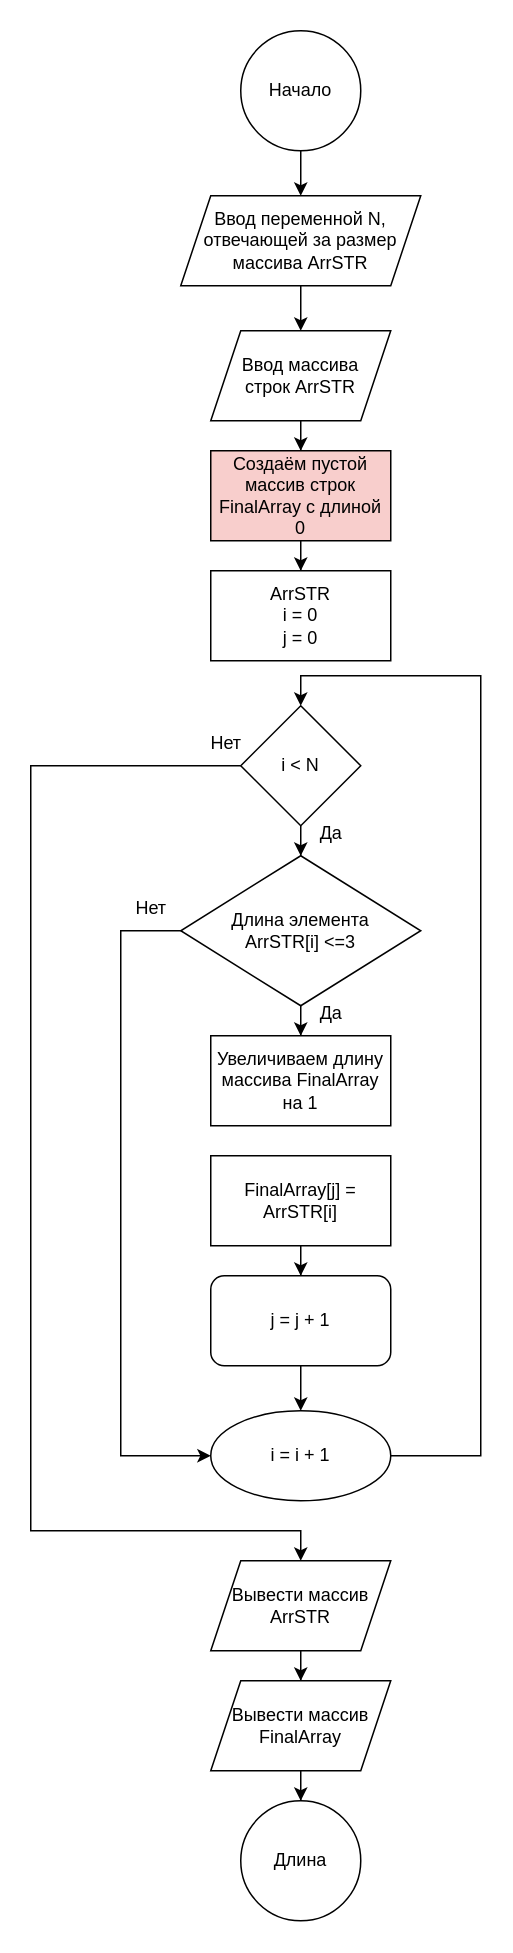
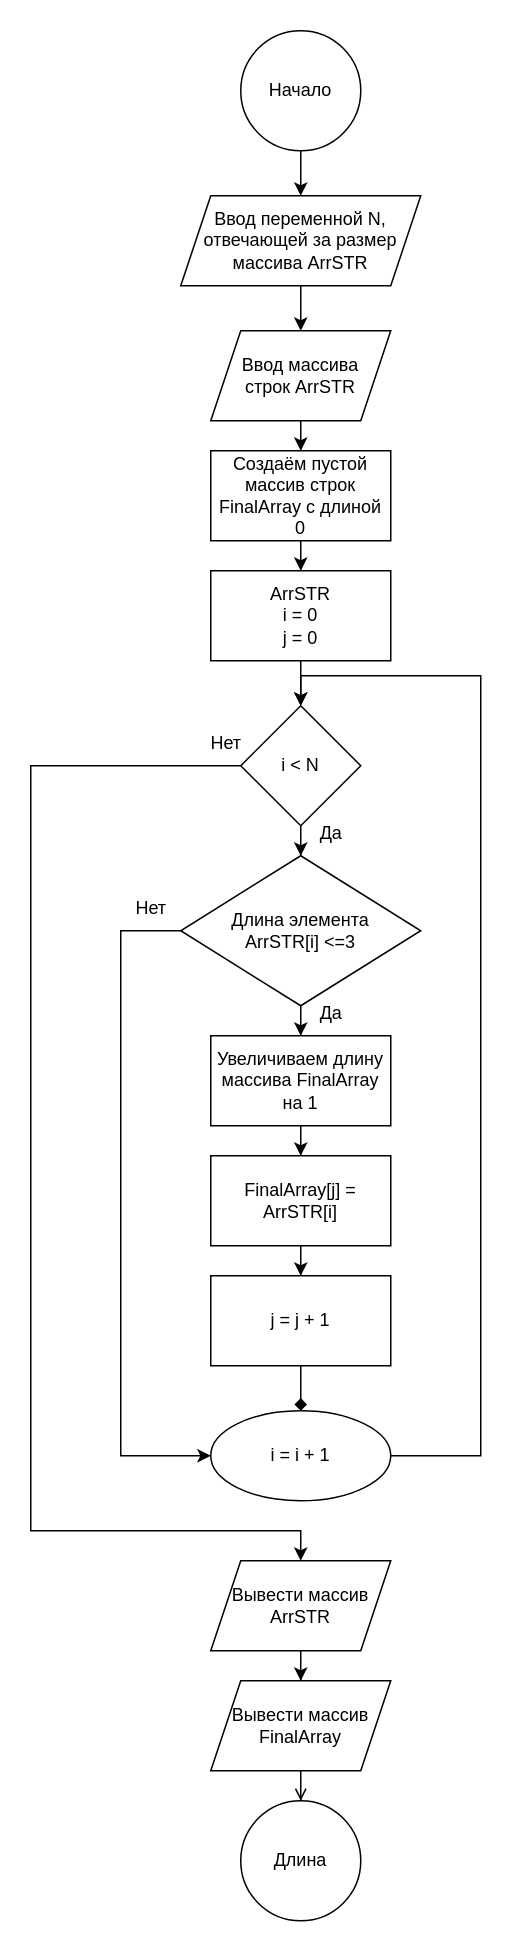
(301, 496) -> (301, 496)
none -> (301, 666)
none -> (301, 1146)
(301, 1321) -> (301, 1321)
(301, 1399) -> (301, 1398)
(301, 1789) -> (301, 1791)
